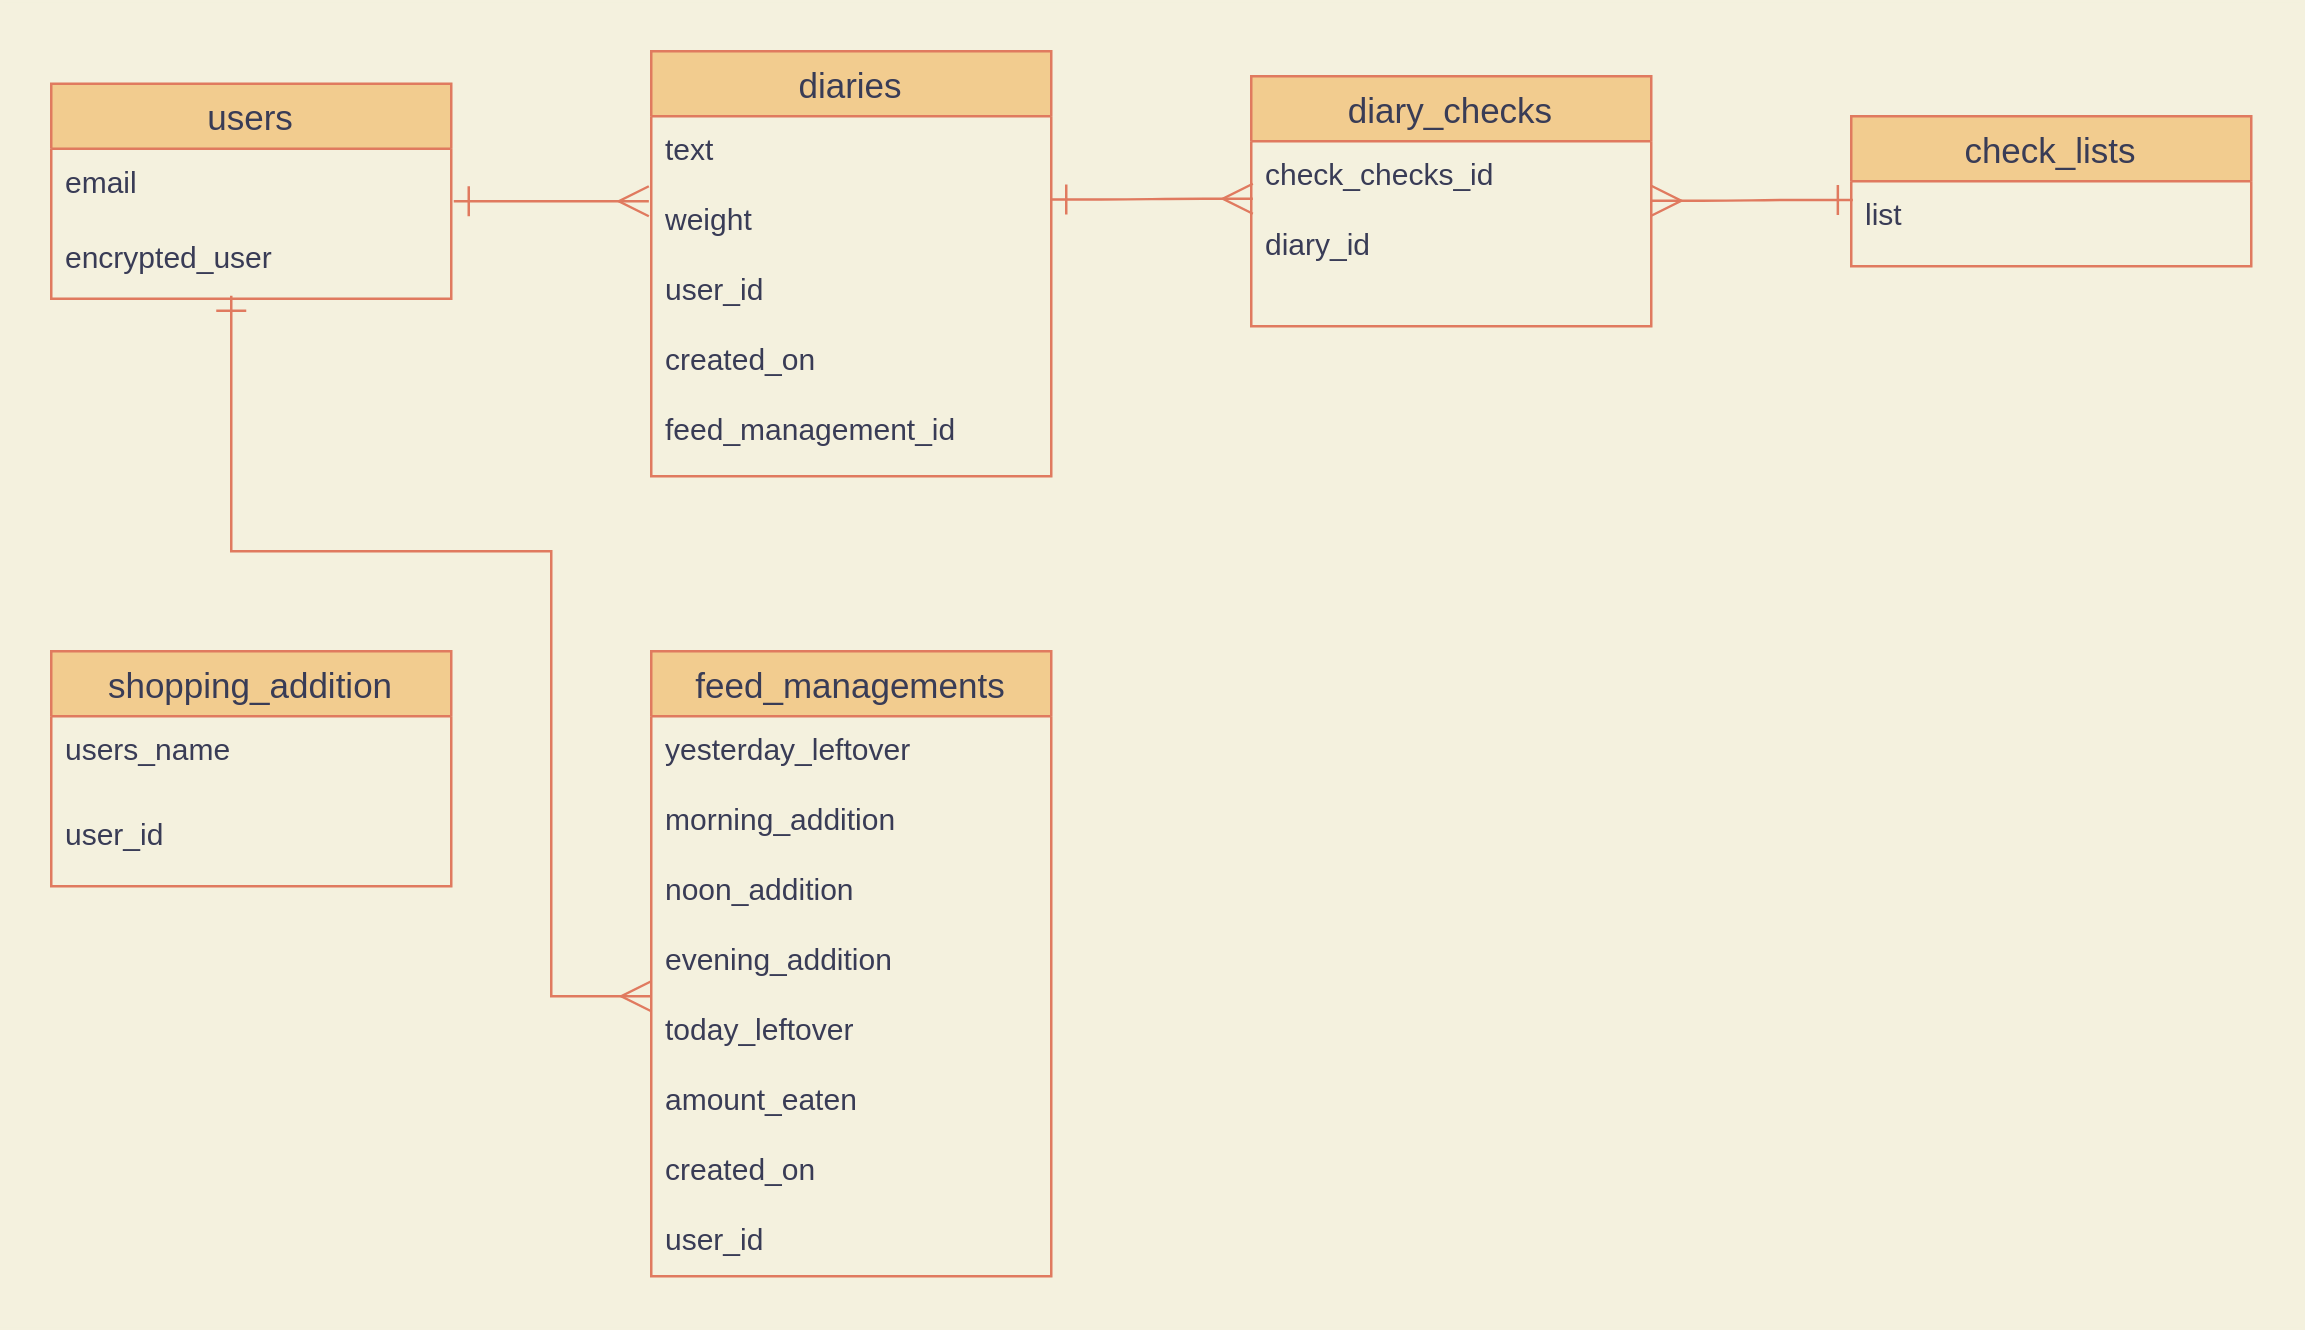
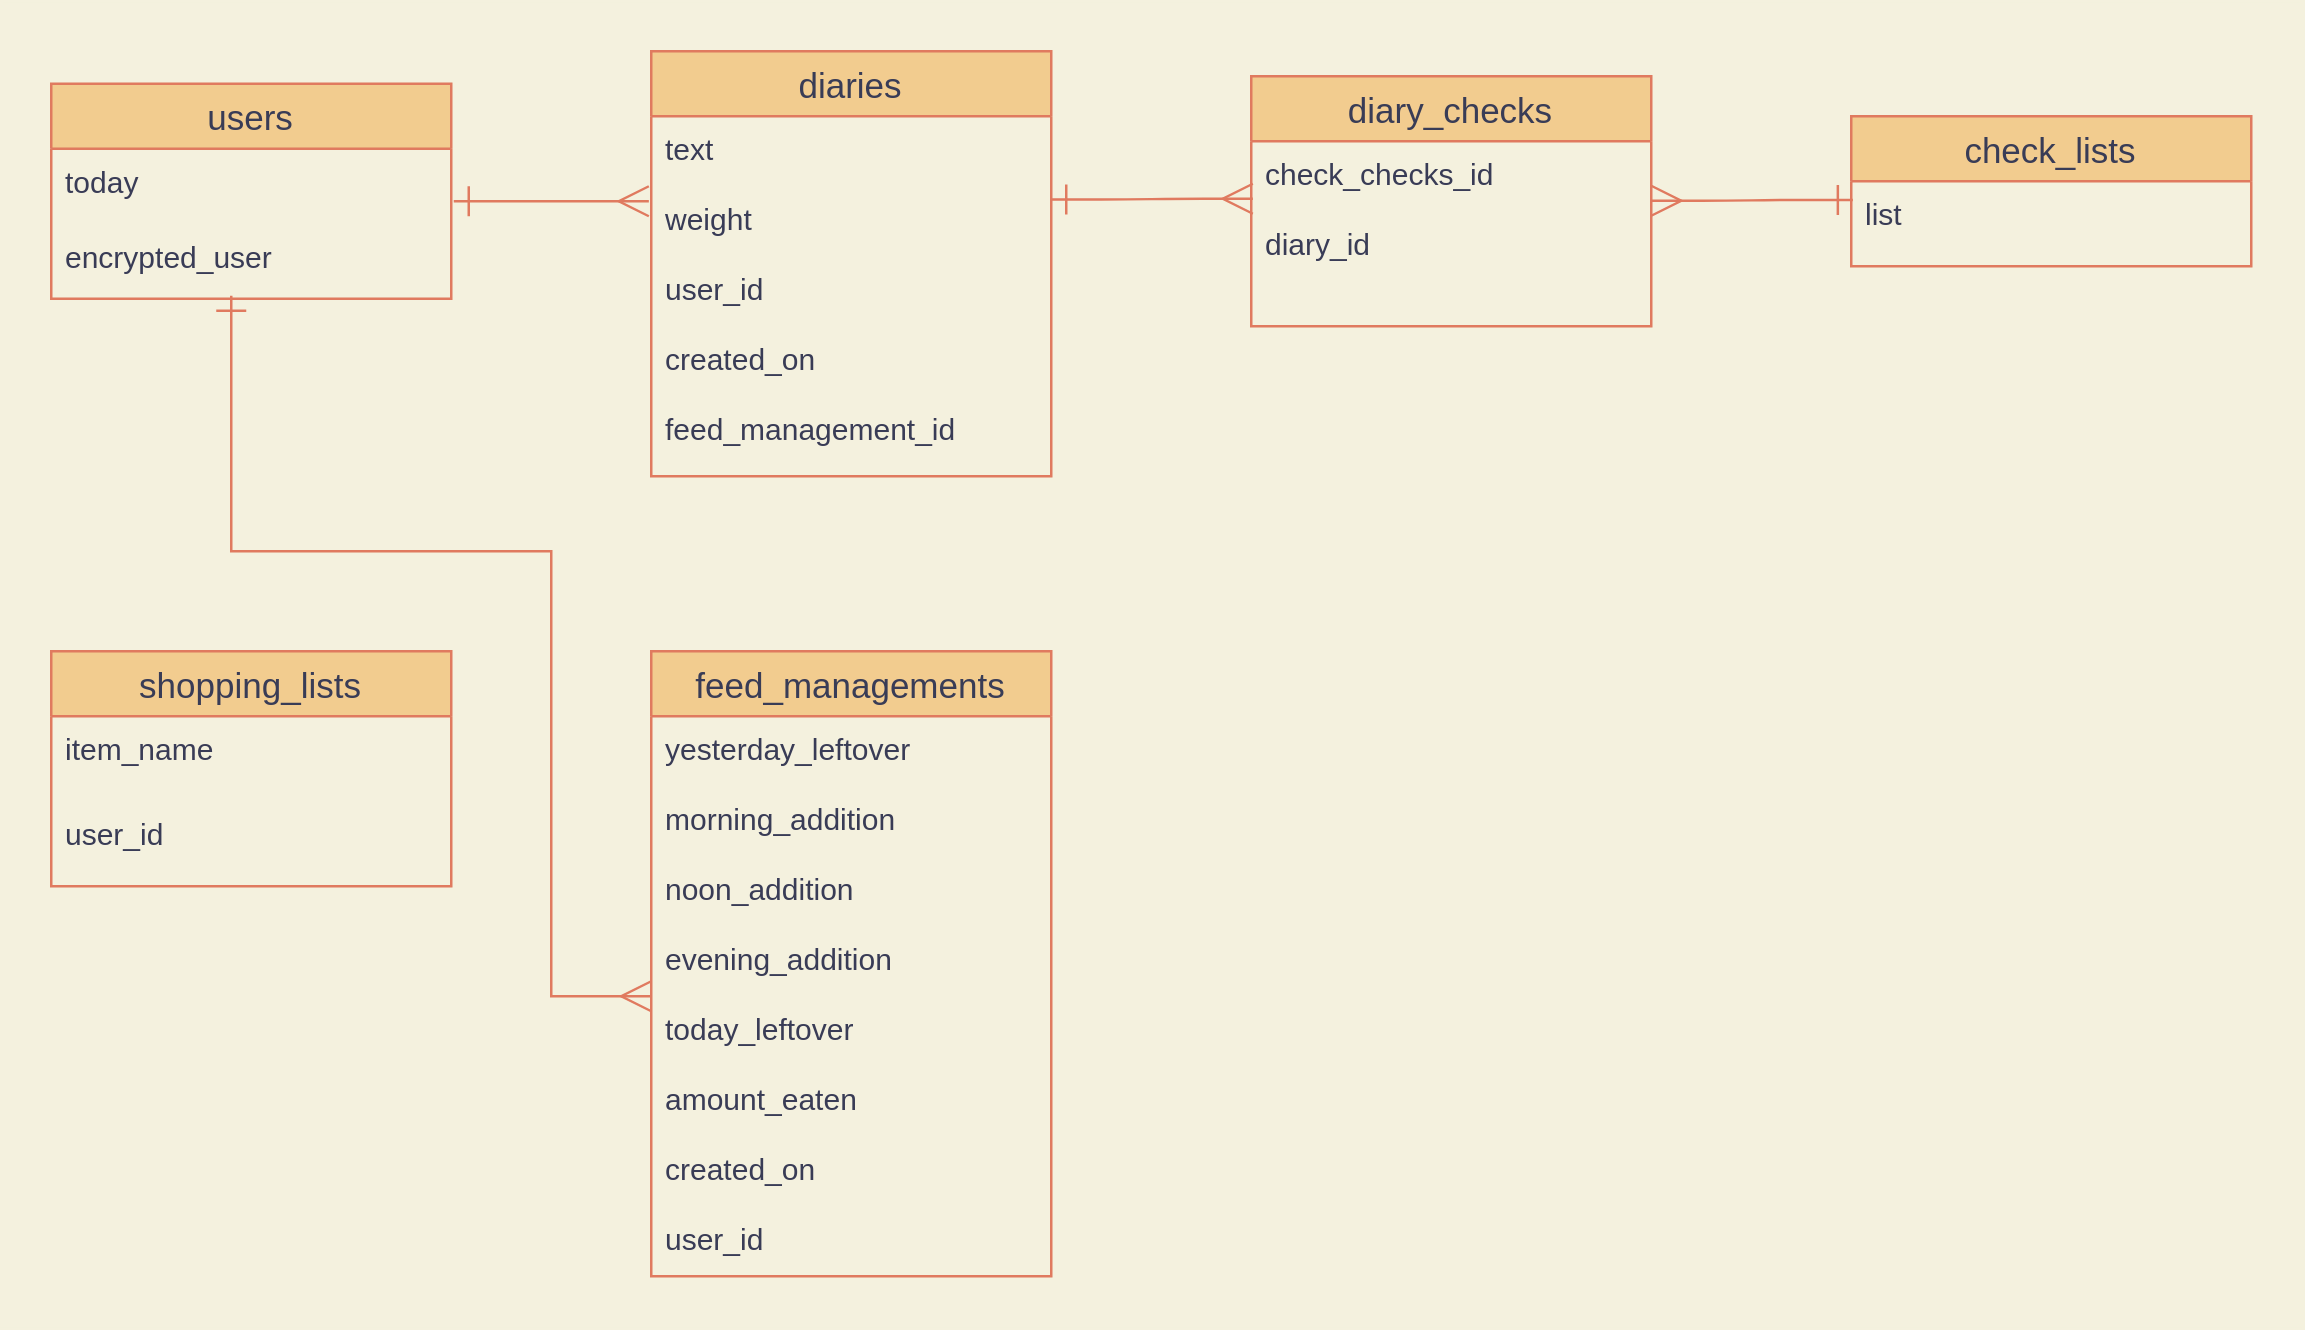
(99, 183) -> (107, 183)
(250, 686) -> (250, 686)
(149, 750) -> (137, 750)
